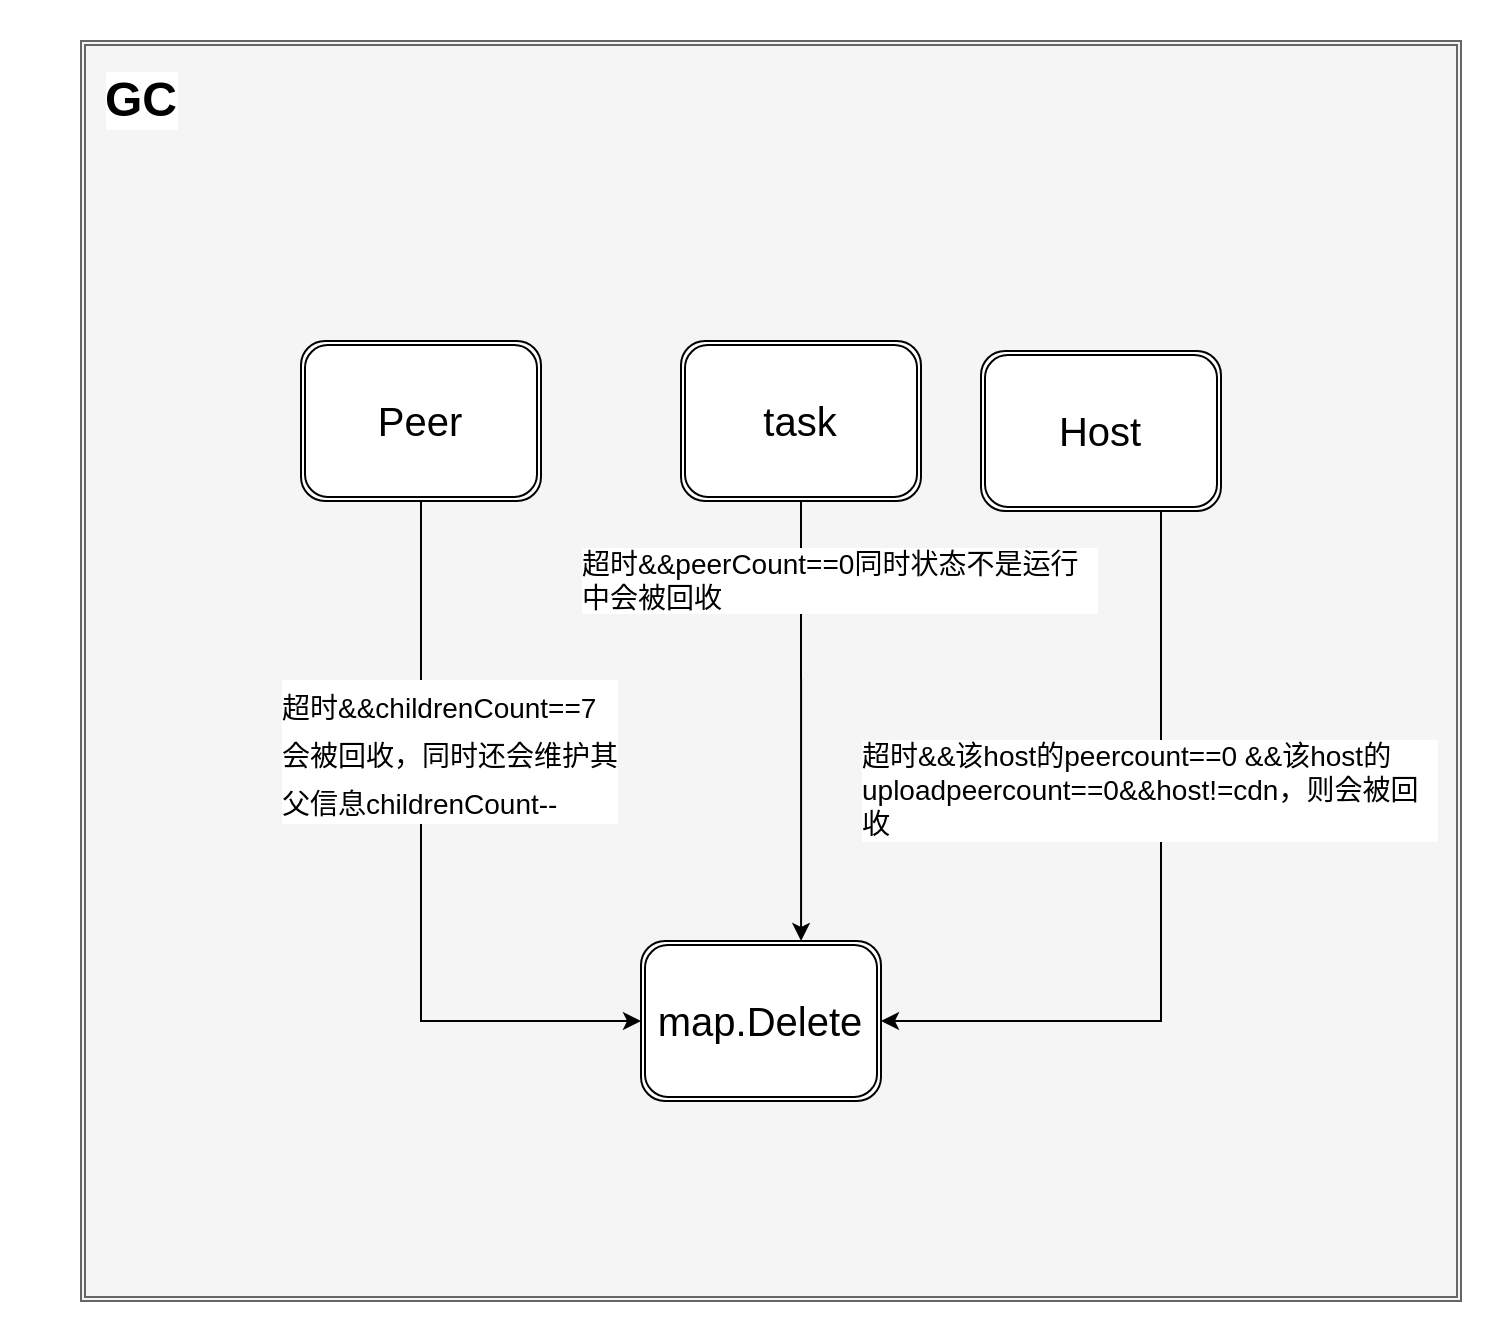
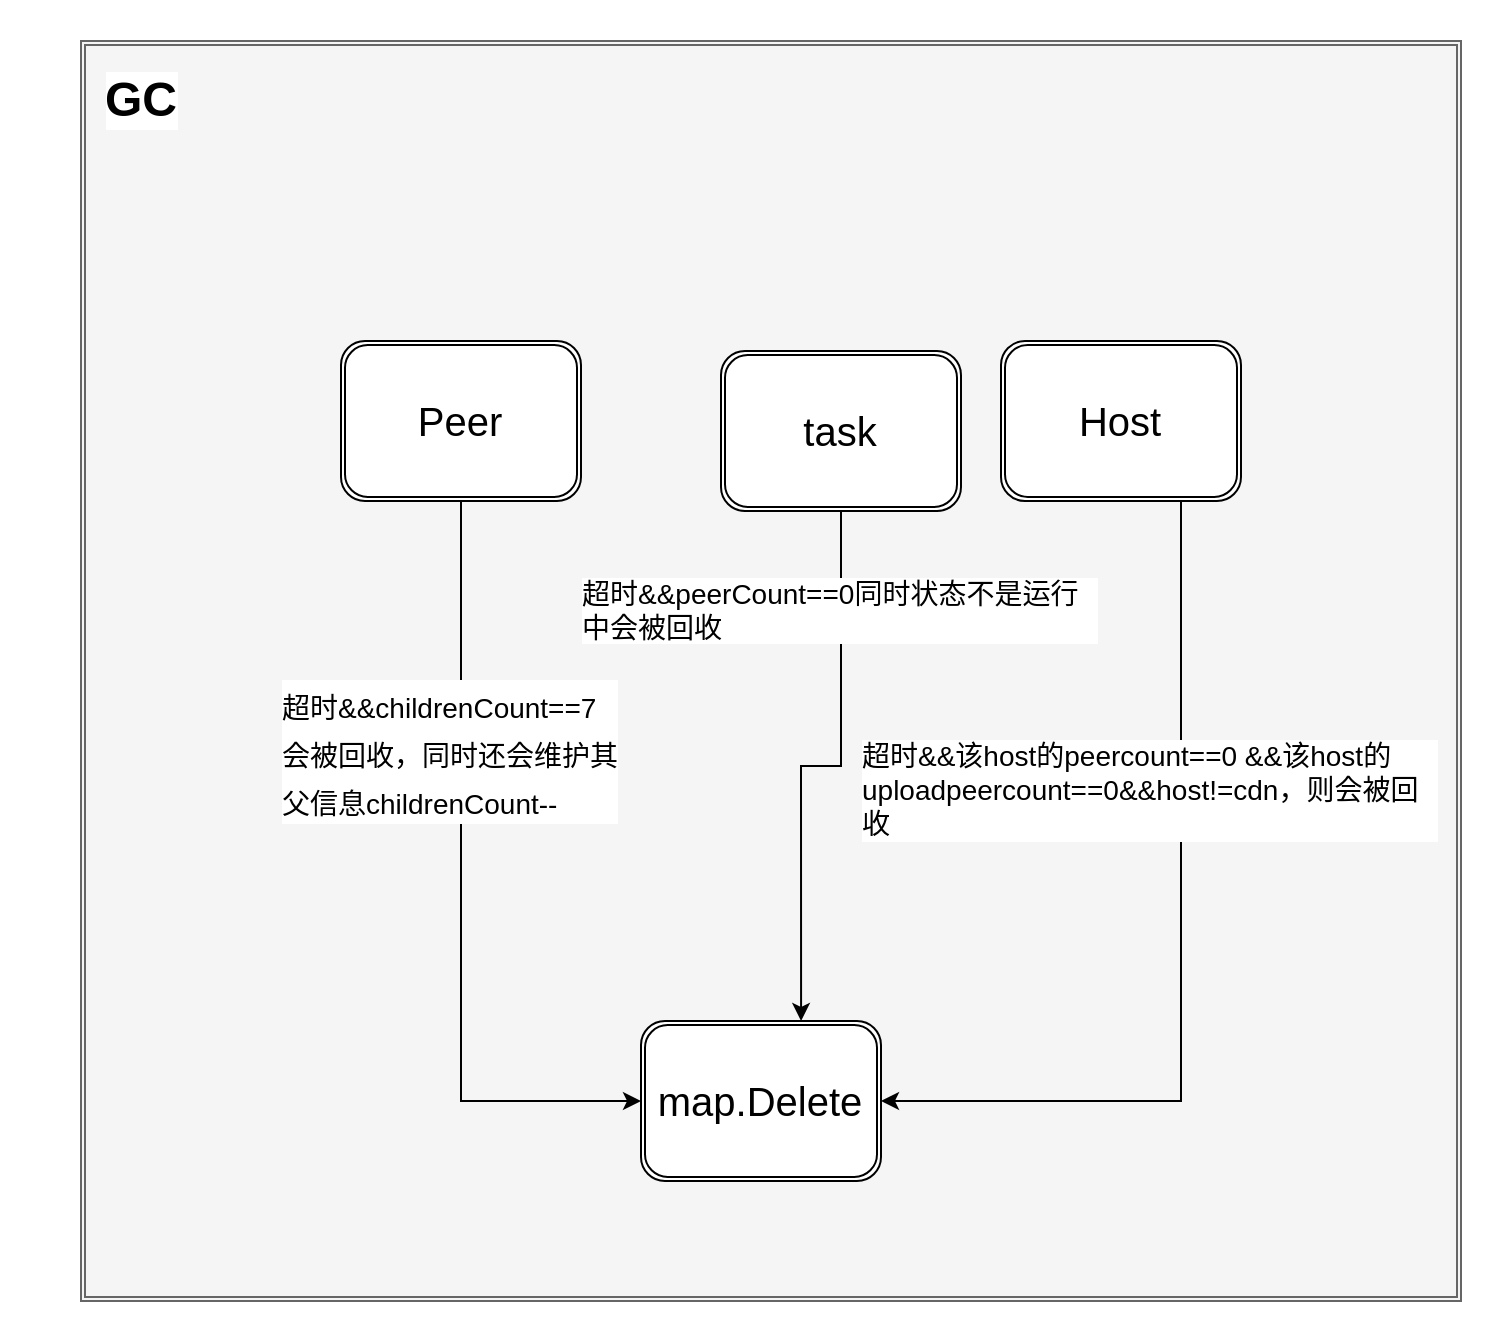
(421, 421) -> (461, 421)
(801, 421) -> (841, 431)
(1101, 431) -> (1121, 421)
(841, 581) -> (841, 611)
(761, 1021) -> (761, 1101)
